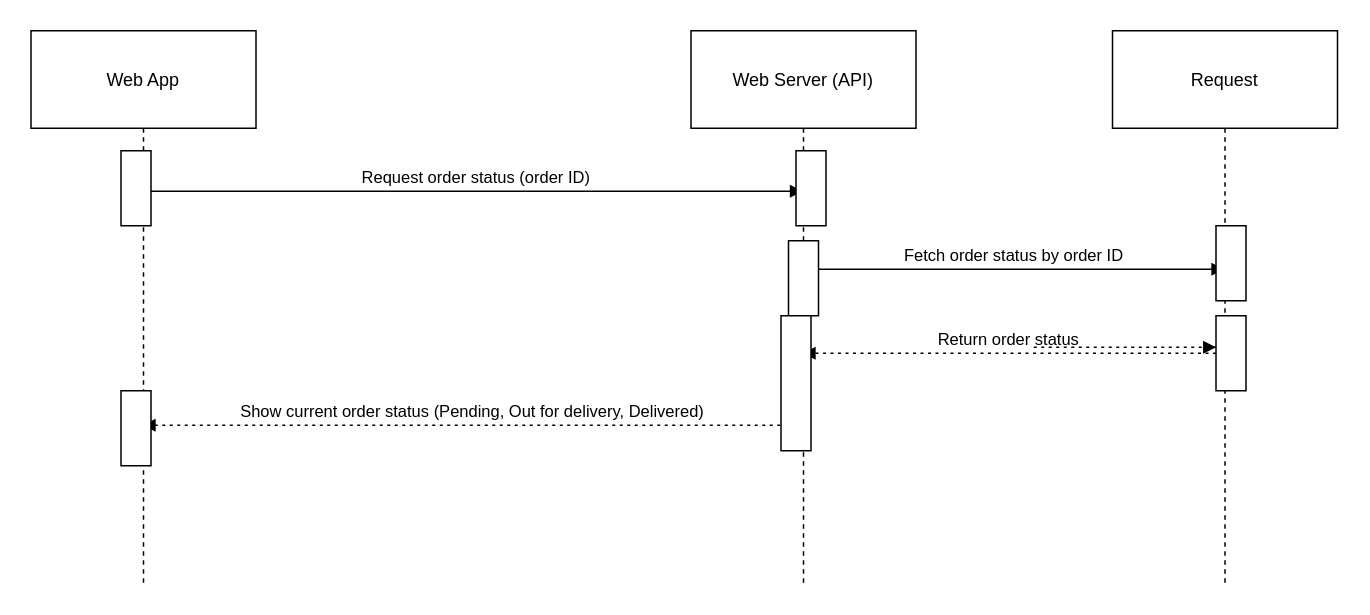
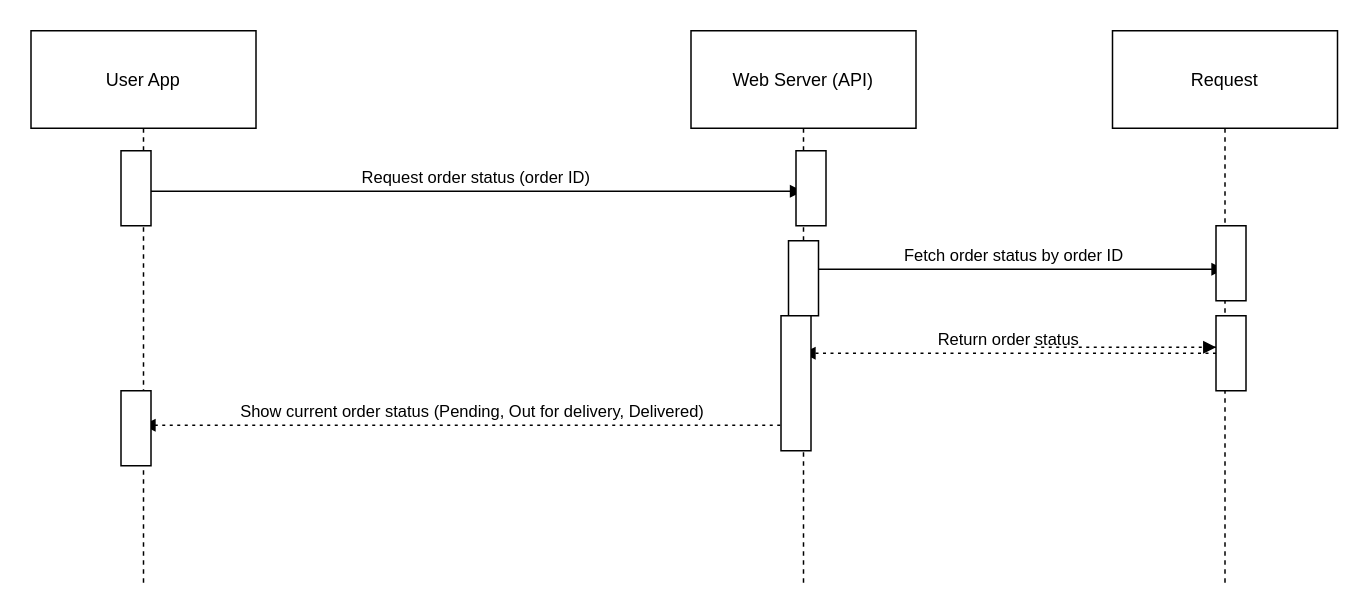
(143, 80) -> (143, 80)
